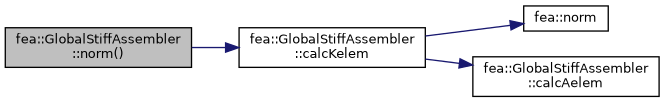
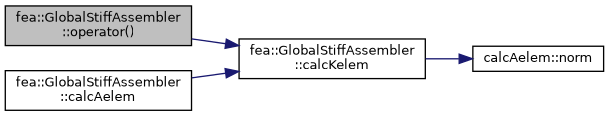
(566, 18) -> (538, 59)
(98, 48) -> (98, 26)
(442, 61) -> (209, 76)
